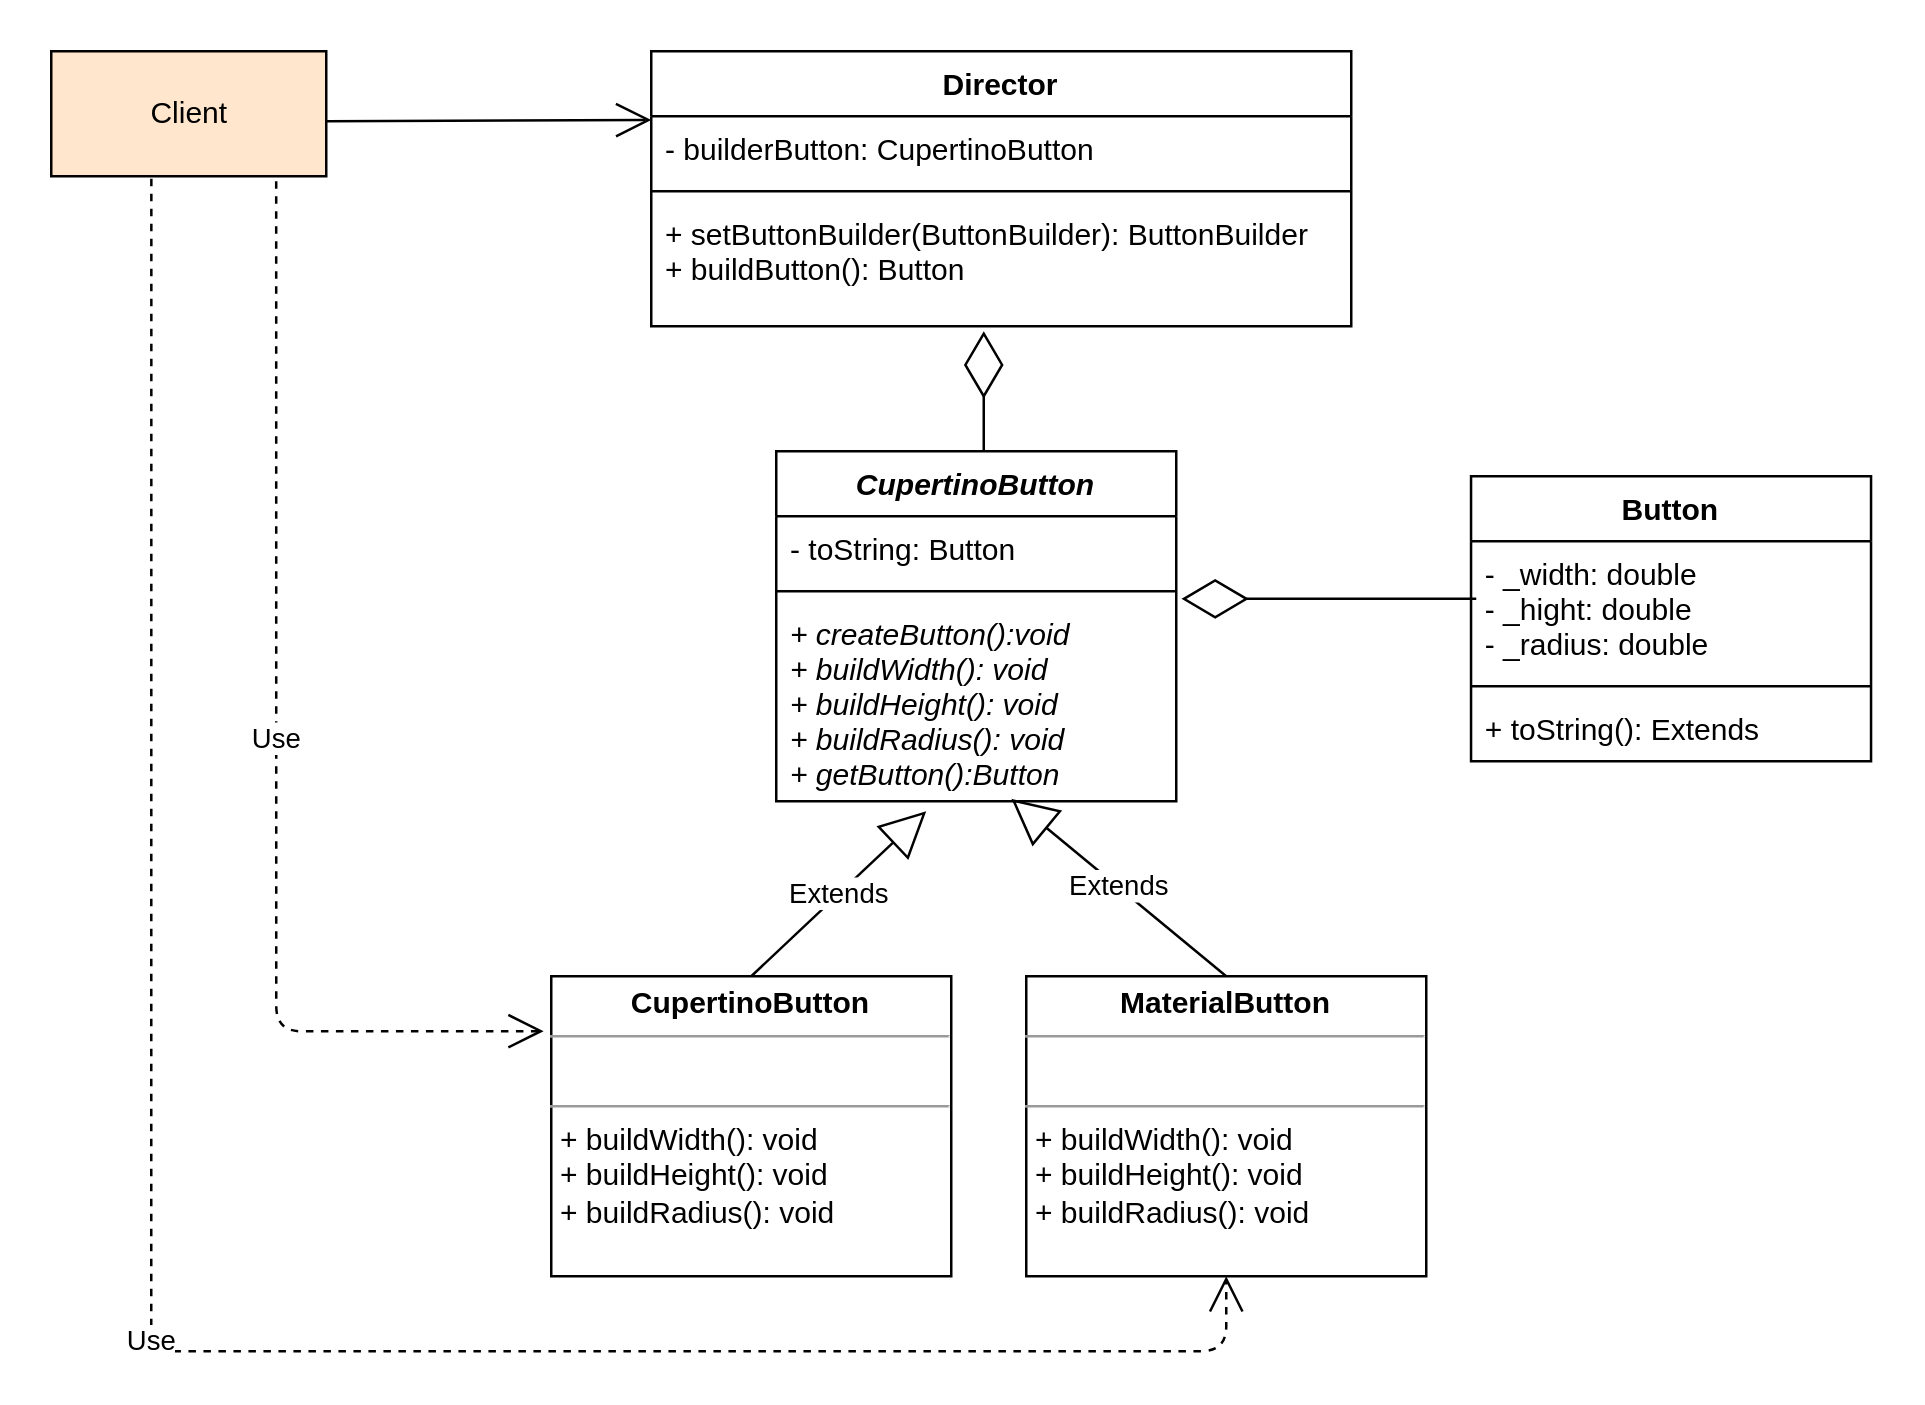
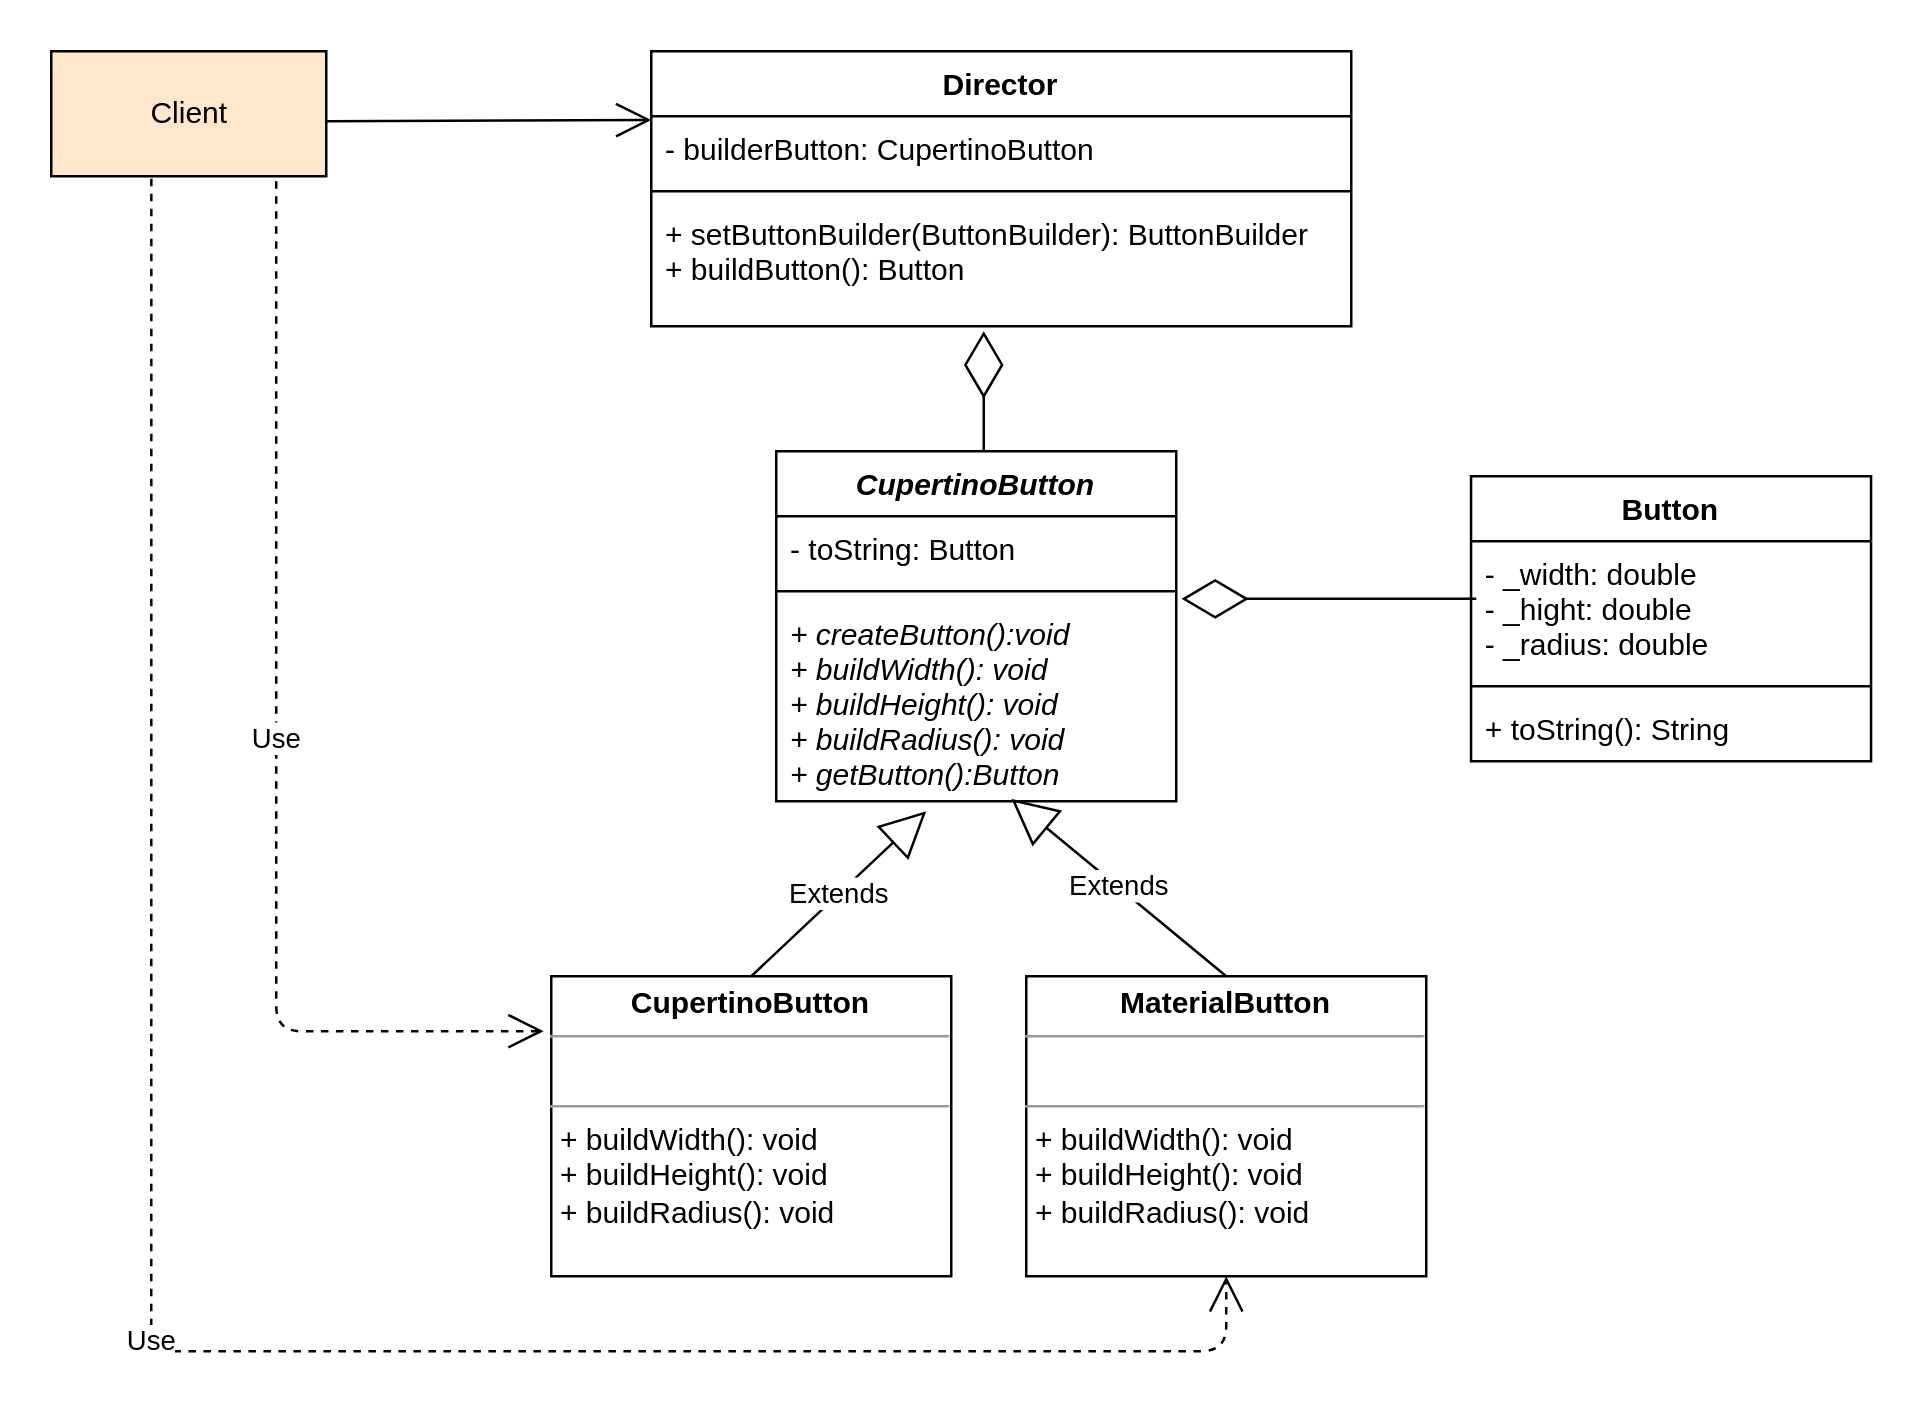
(1646, 730) -> (1633, 730)
